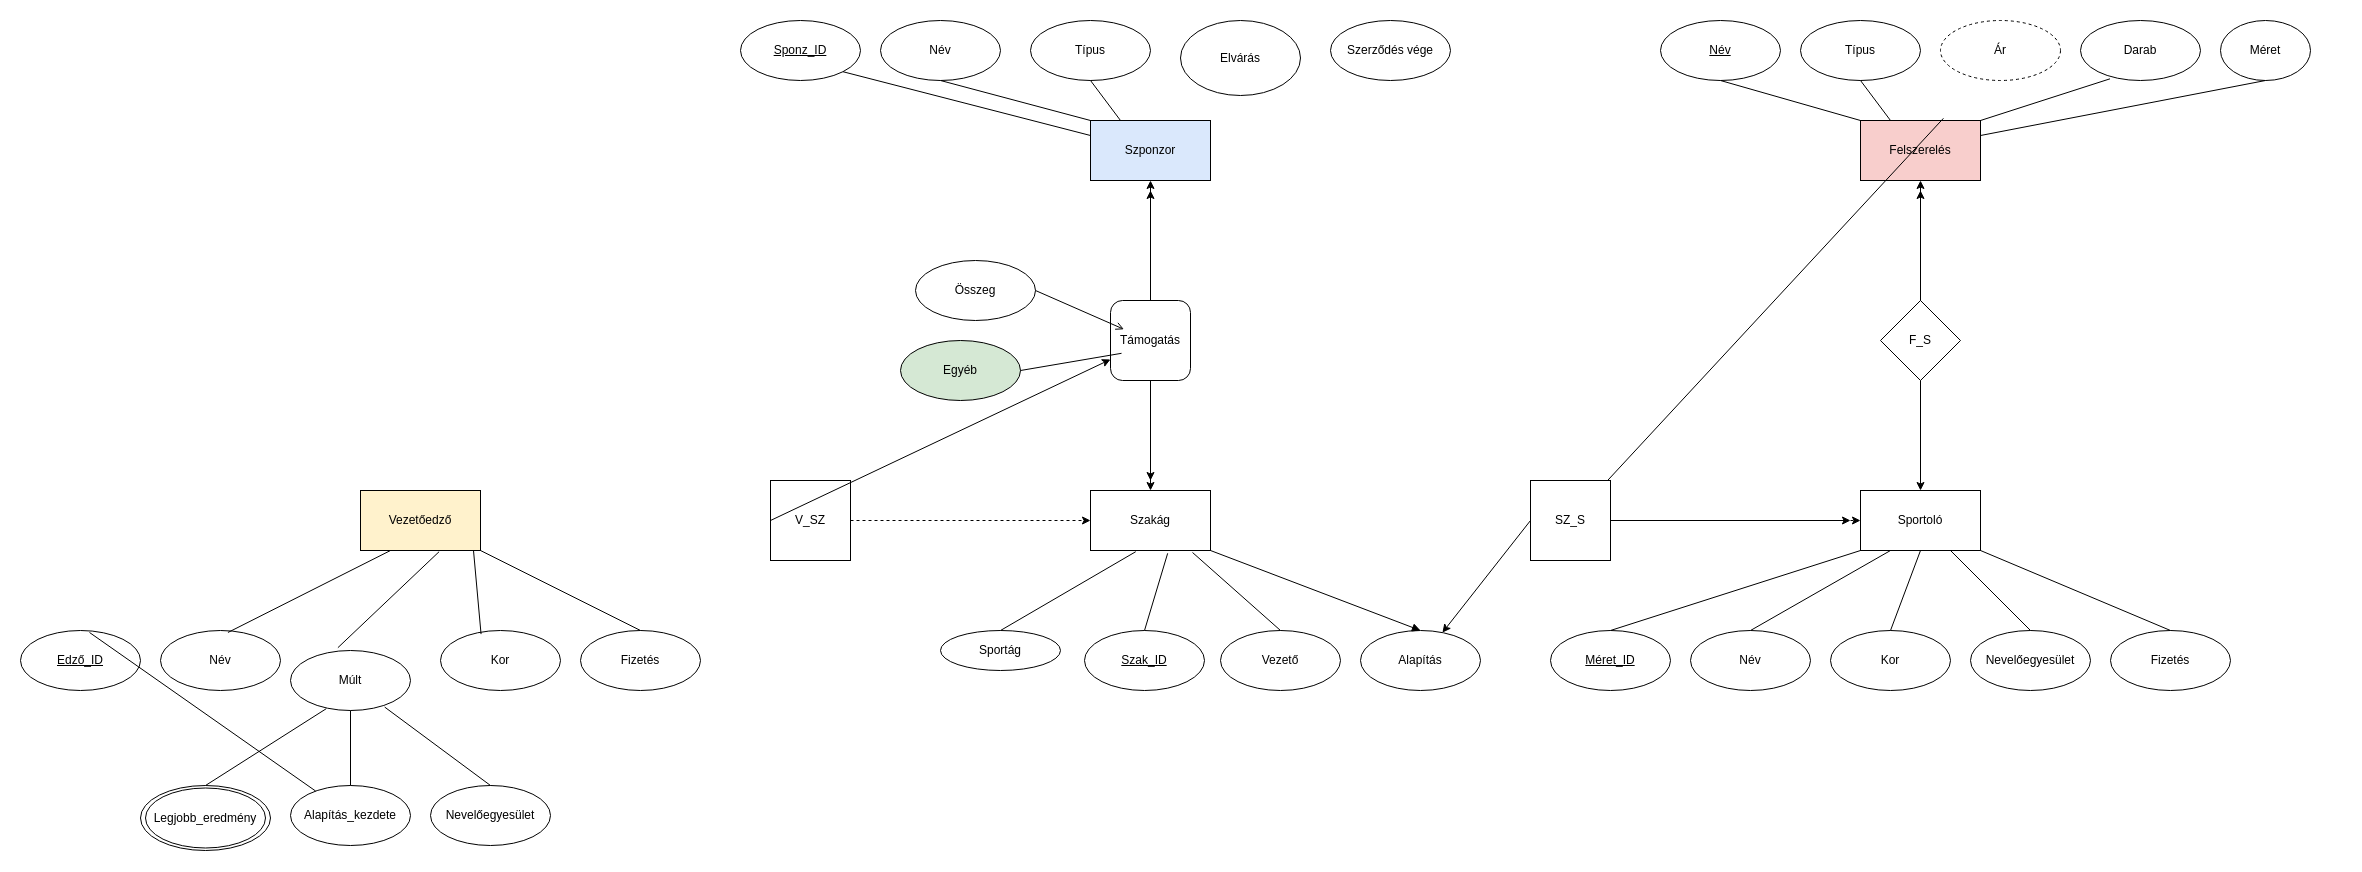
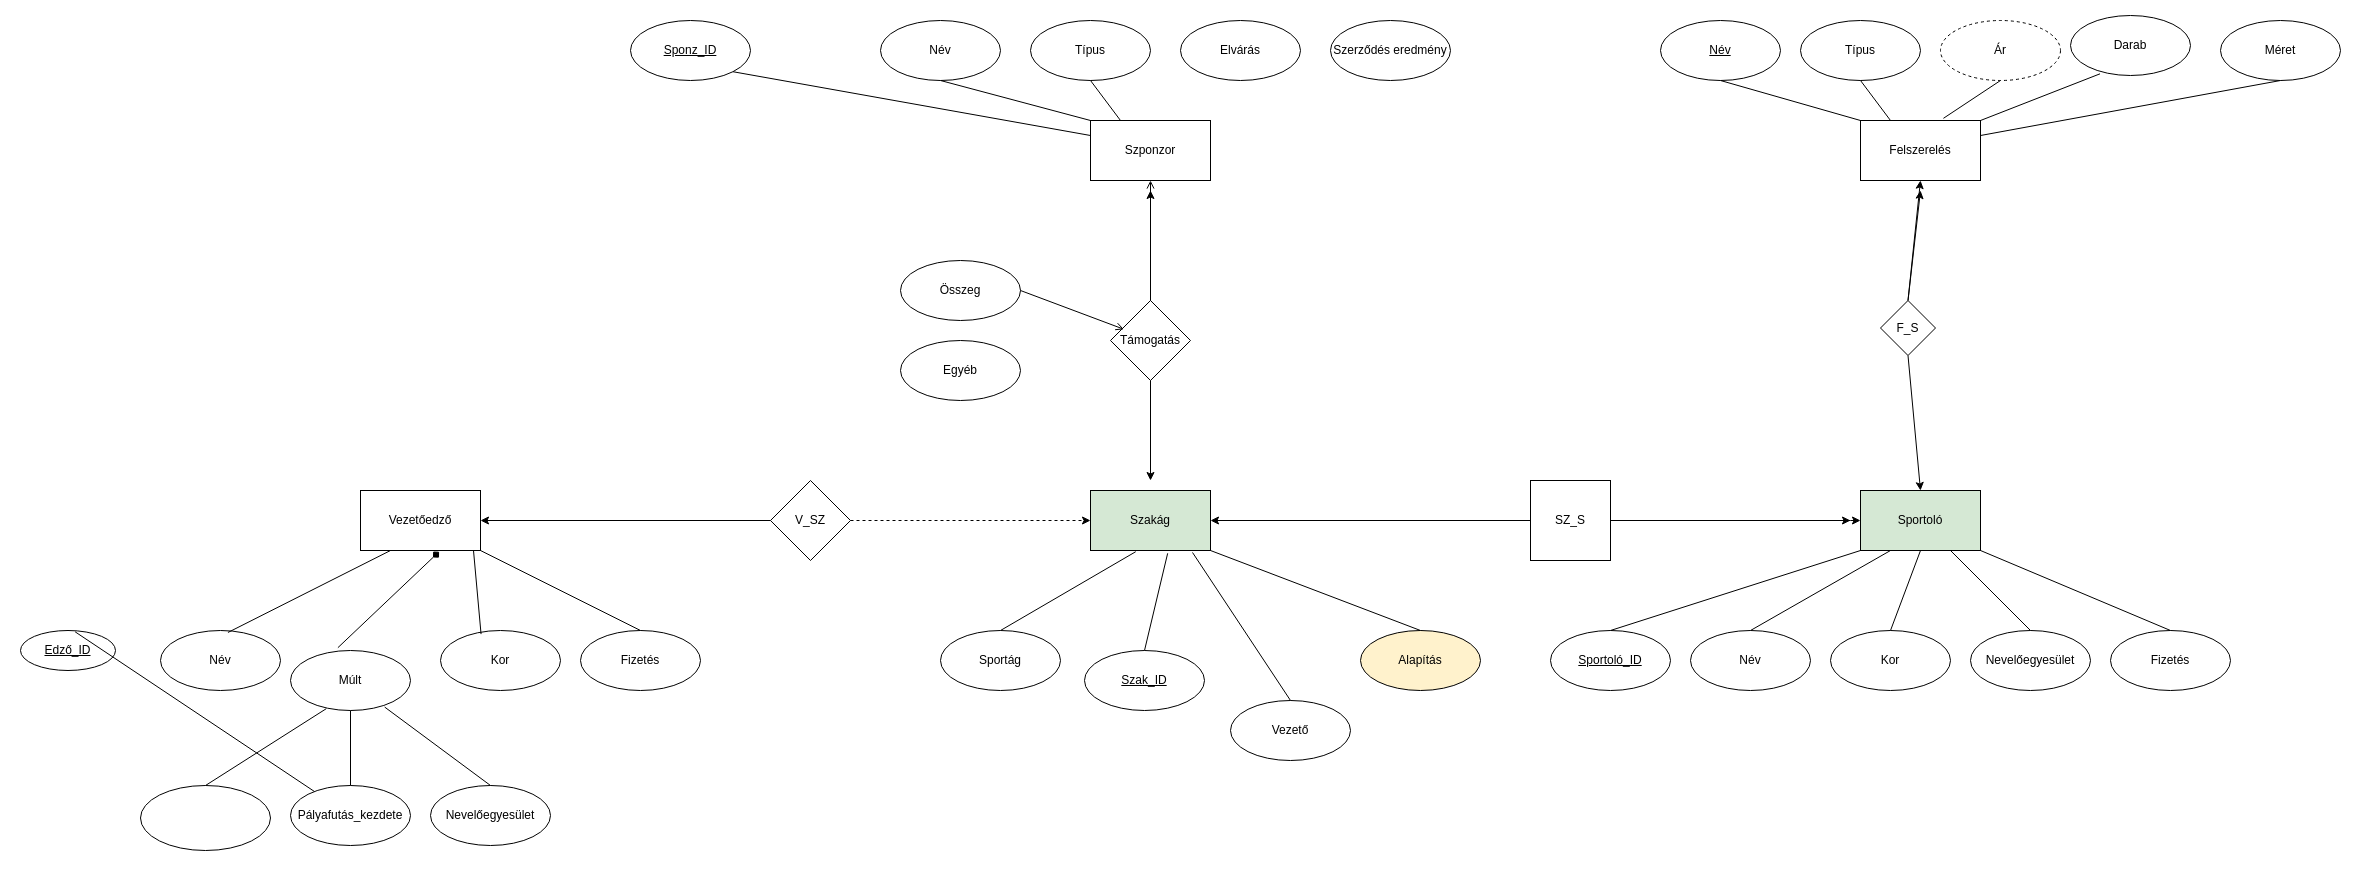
(801, 51) -> (691, 51)
(1391, 51) -> (1391, 51)
(2141, 51) -> (2131, 46)
(2266, 51) -> (2281, 51)
(1241, 58) -> (1241, 51)
(1151, 151) -> (1151, 151)
(1921, 151) -> (1921, 151)
(1151, 188) -> (1151, 186)
(976, 291) -> (961, 291)
(1776, 299) -> (1972, 99)
(1151, 341) -> (1151, 341)
(1921, 341) -> (1908, 328)
(1071, 362) -> none
(961, 371) -> (961, 371)
(937, 442) -> (629, 521)
(1151, 481) -> none
(421, 521) -> (421, 521)
(811, 521) -> (811, 521)
(1151, 521) -> (1151, 521)
(1851, 521) -> (1851, 521)
(1921, 521) -> (1921, 521)
(435, 555) -> (433, 558)
(1488, 574) -> (1374, 521)
(1411, 627) -> (1415, 628)
(1001, 651) -> (1001, 661)
(81, 661) -> (68, 651)
(1145, 661) -> (1145, 681)
(1281, 661) -> (1291, 731)
(1421, 661) -> (1421, 661)
(1611, 661) -> (1611, 661)
(351, 816) -> (351, 816)
(206, 818) -> none
